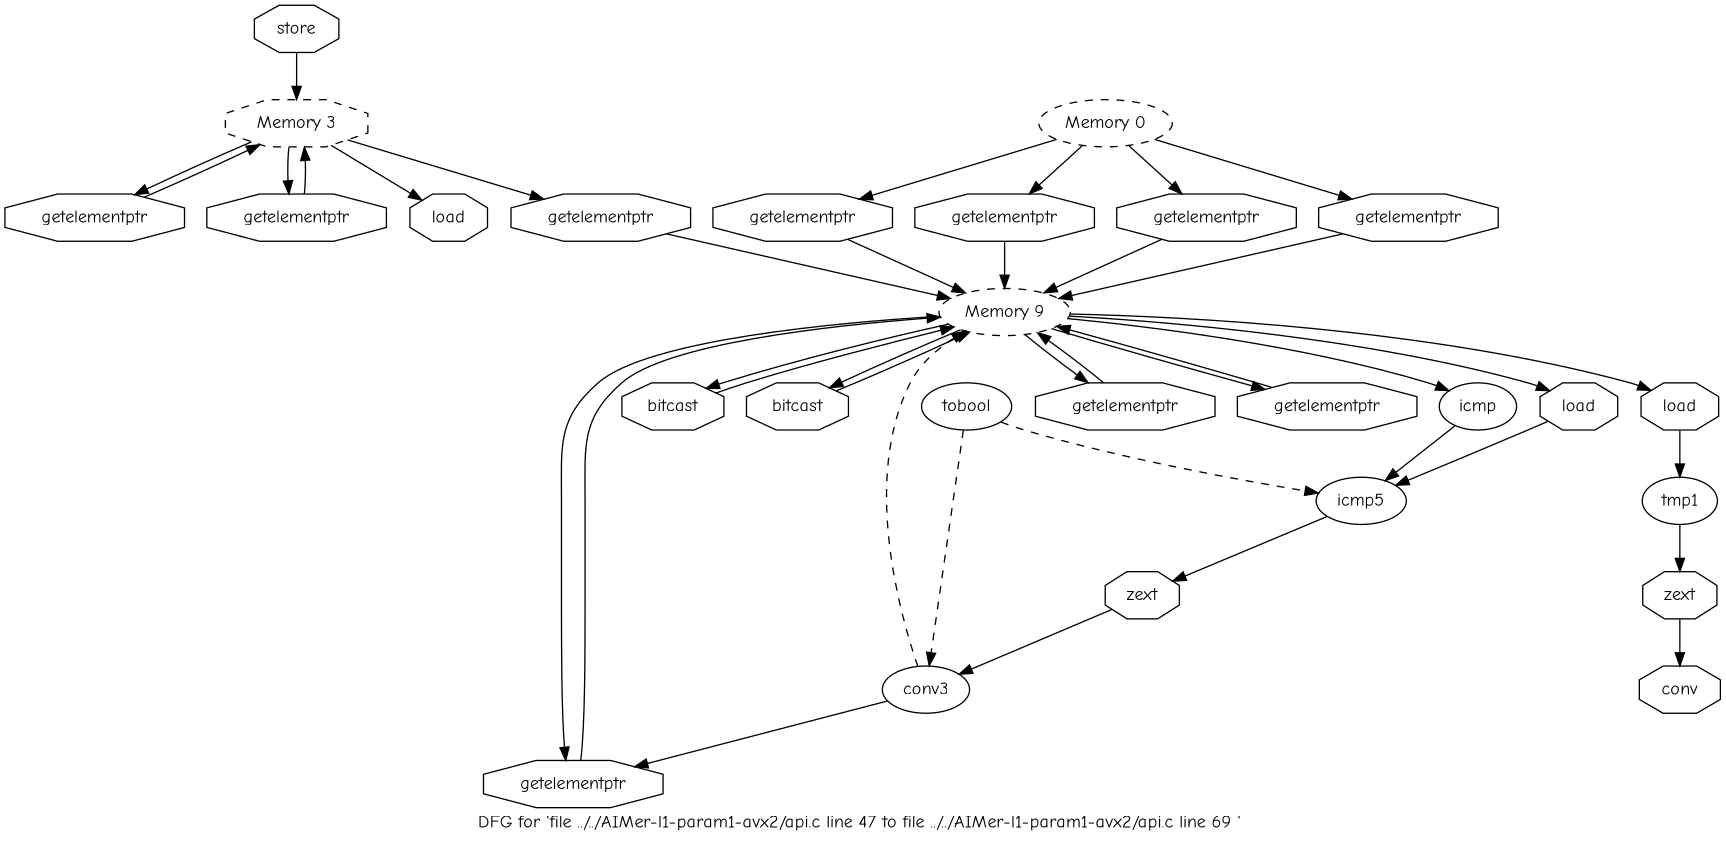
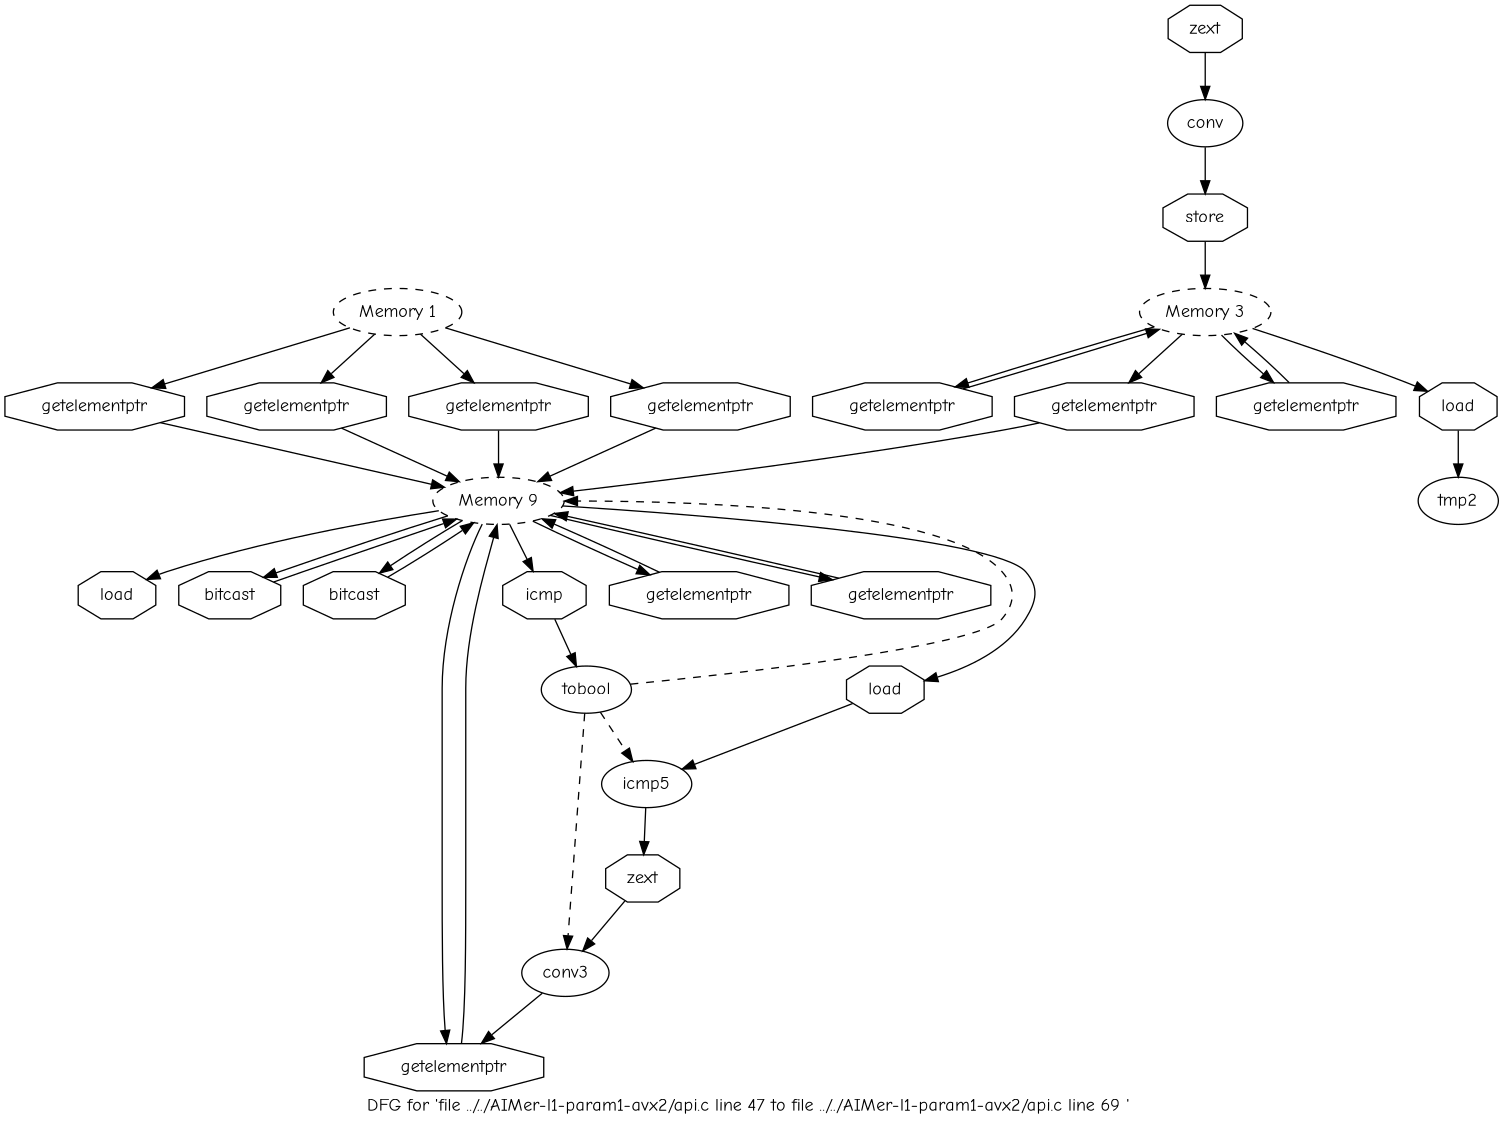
(297, 123) -> (1205, 312)
(1106, 123) -> (398, 312)
none -> (1205, 164)
(1478, 406) -> (544, 595)
(1426, 449) -> (563, 637)
(887, 493) -> (1000, 570)
none -> (1458, 501)
(1680, 501) -> none
(1680, 690) -> (1205, 123)
